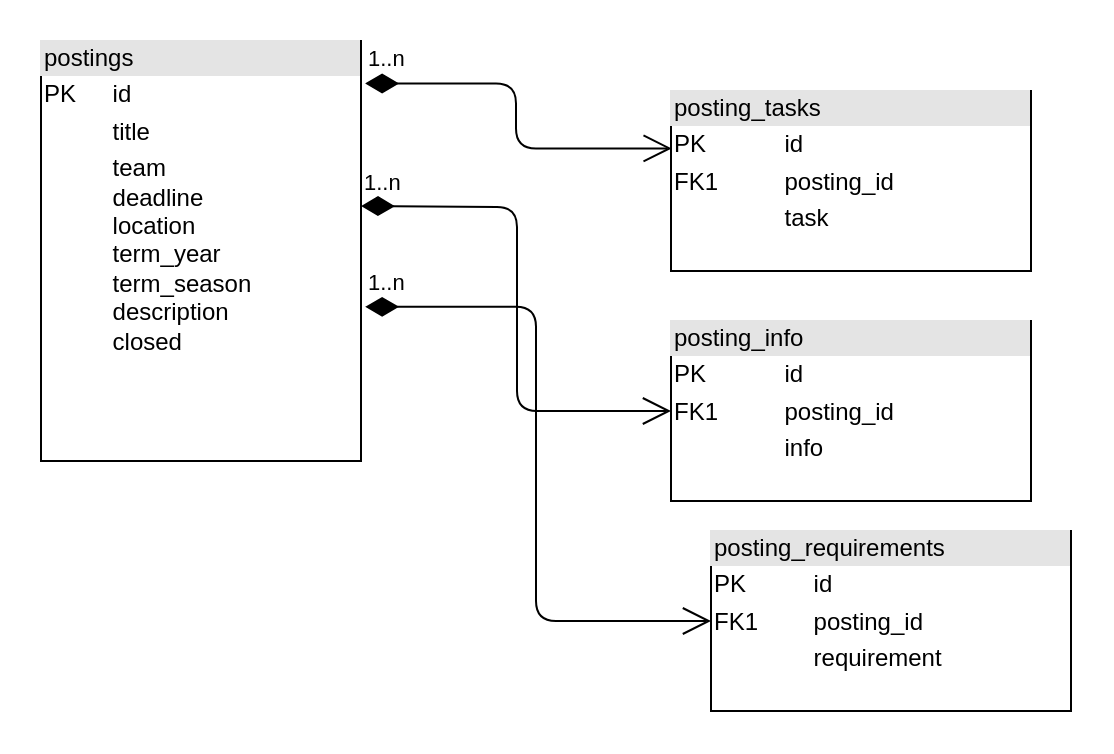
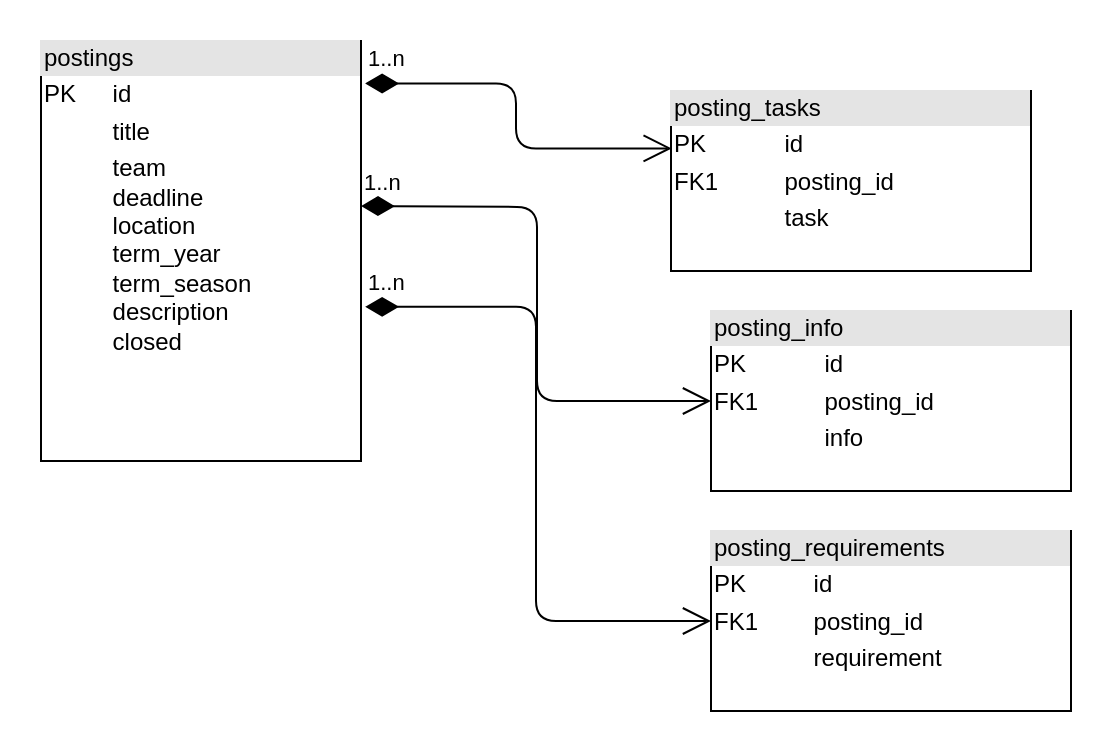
(851, 411) -> (891, 401)
